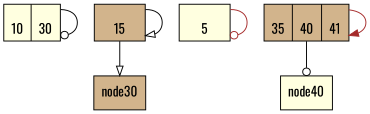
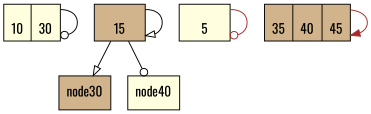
(335, 30) -> (336, 30)
(306, 55) -> (135, 55)
